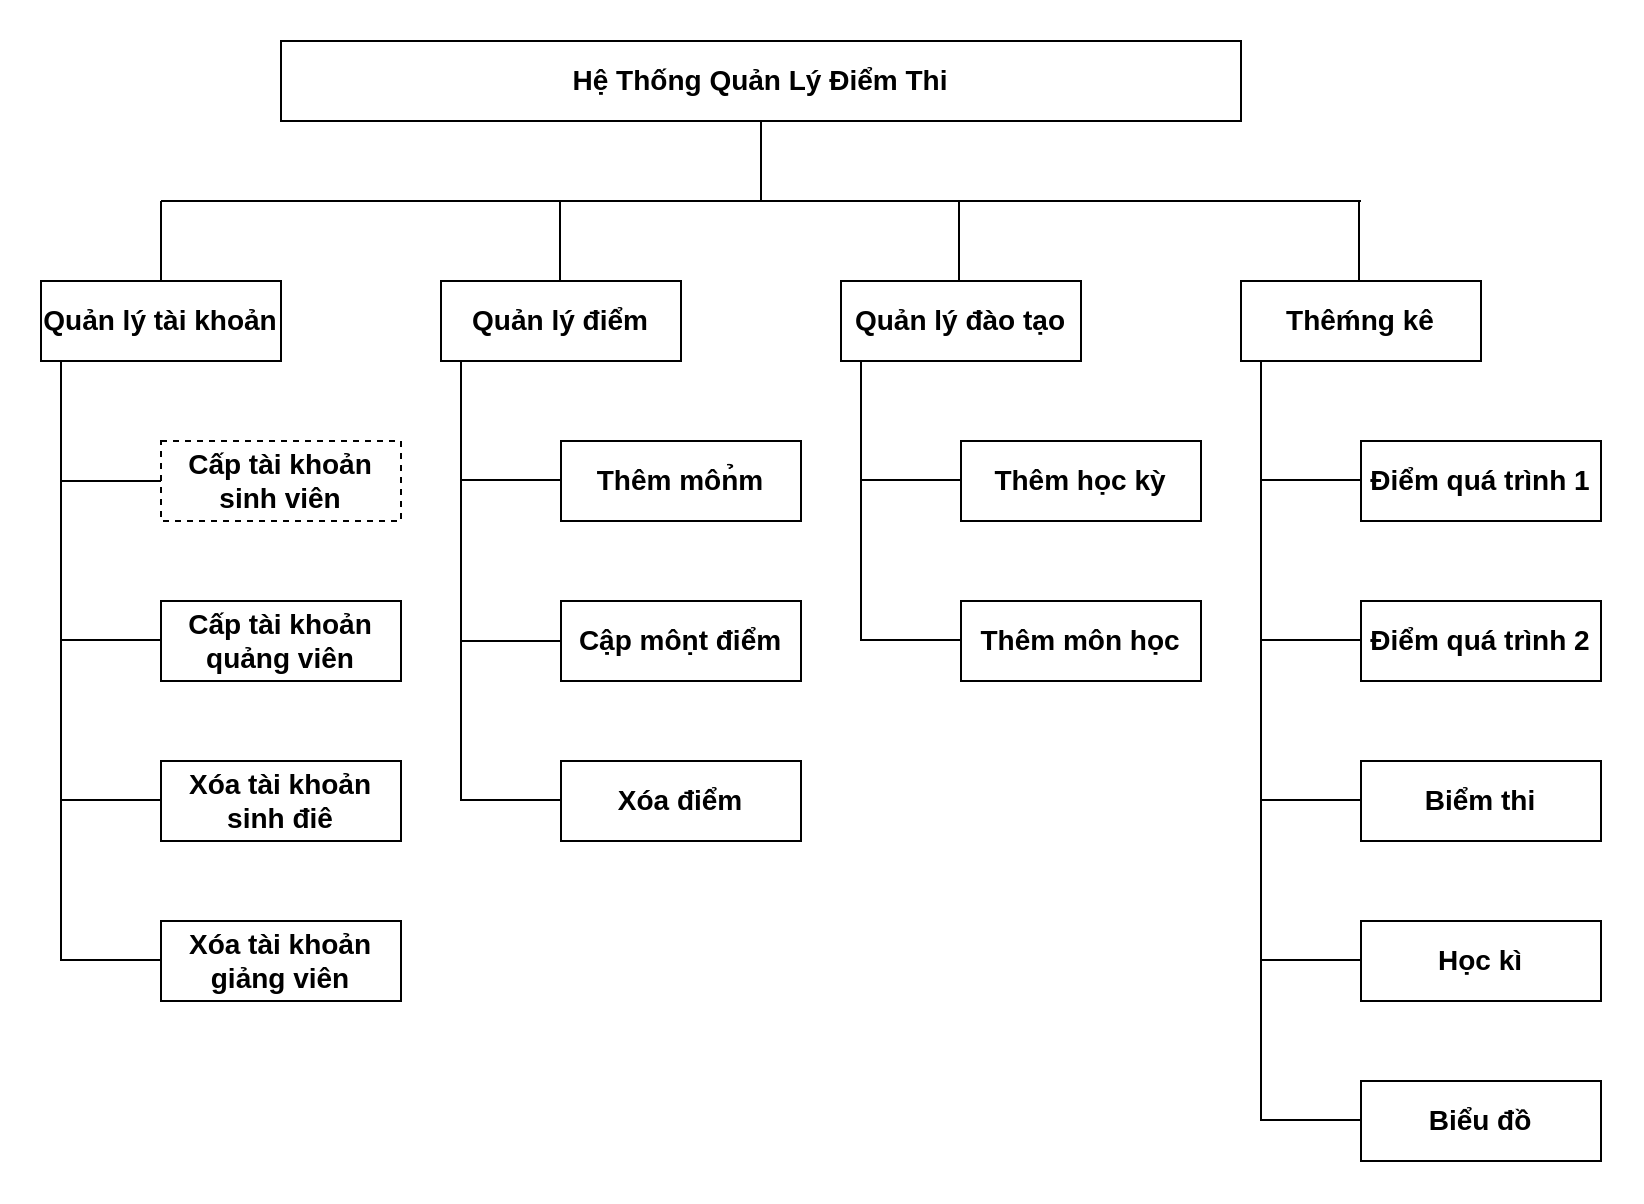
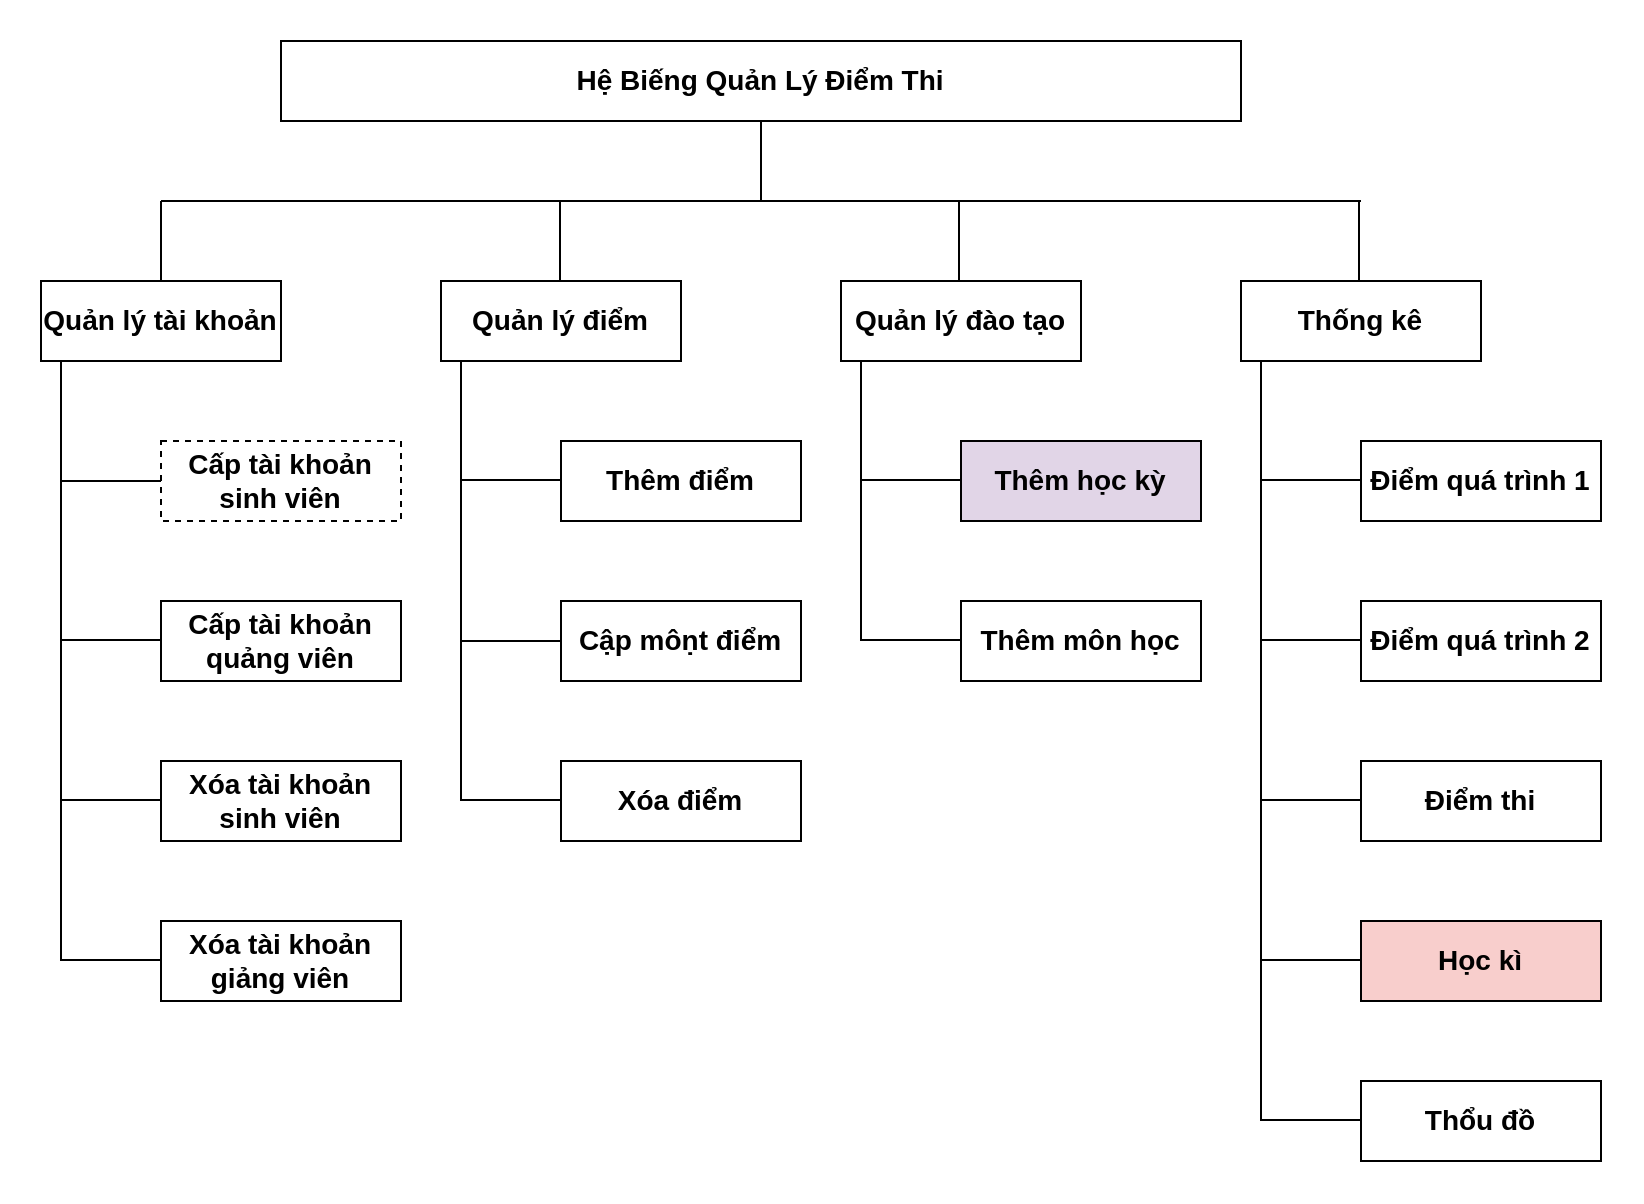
(761, 81) -> (761, 81)
(1361, 321) -> (1361, 321)
(681, 481) -> (681, 481)
(1081, 481) -> (1081, 481)
(281, 801) -> (281, 801)
(1481, 801) -> (1481, 801)
(1481, 961) -> (1481, 961)
(1481, 1121) -> (1481, 1121)
